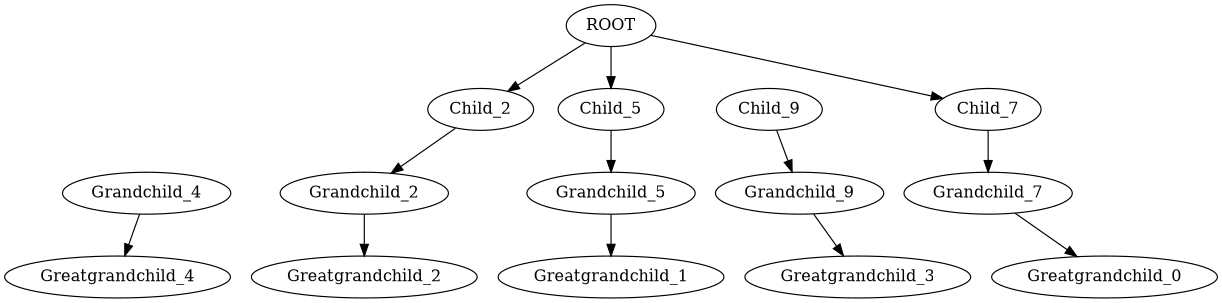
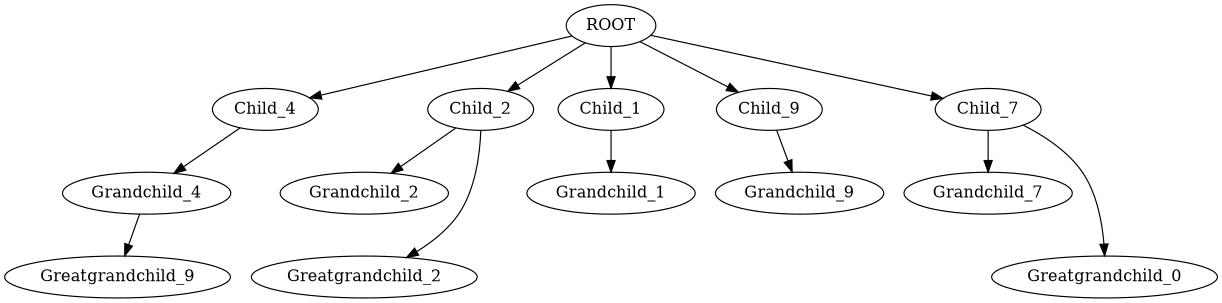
none -> (684, 64)
none -> (265, 109)
(611, 109) -> (611, 109)
(611, 193) -> (611, 193)
(364, 229) -> (466, 201)
(1041, 232) -> (1082, 172)
(118, 277) -> (118, 277)
(611, 277) -> none
(858, 277) -> none
